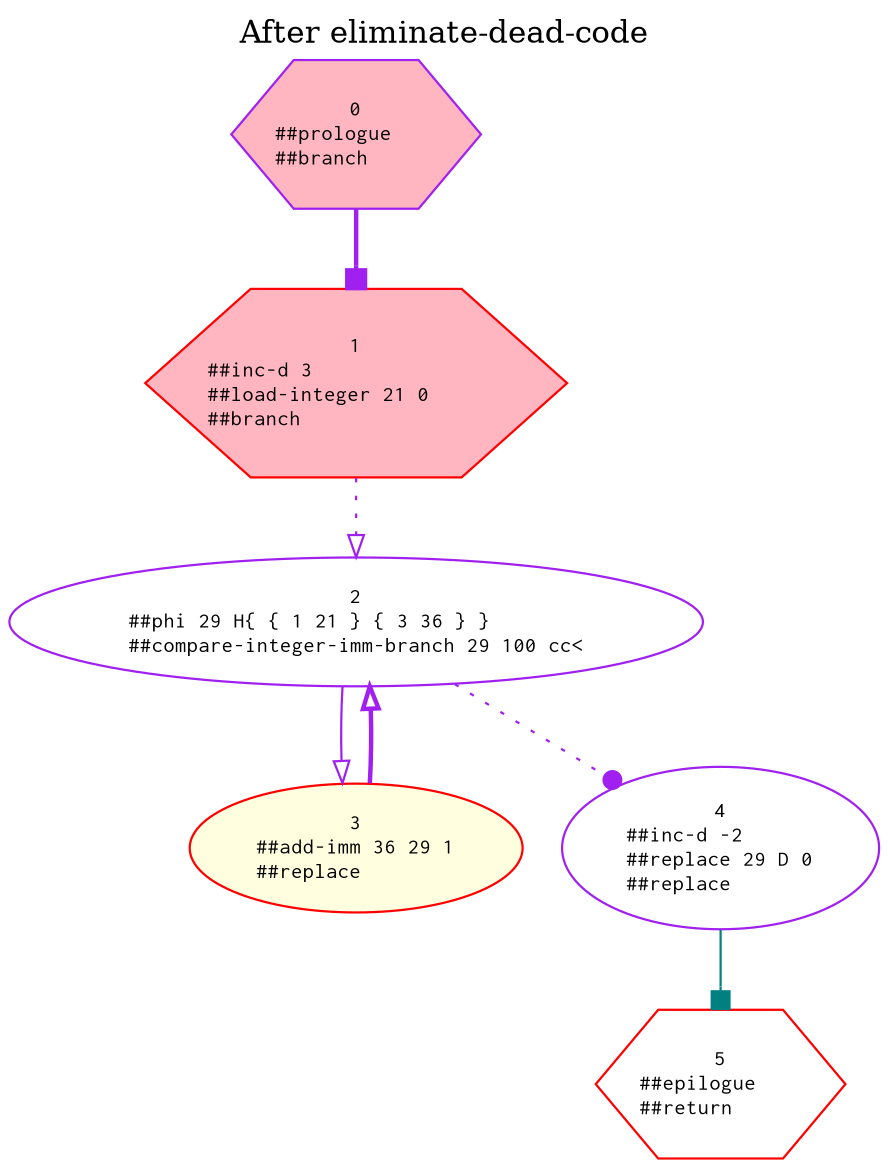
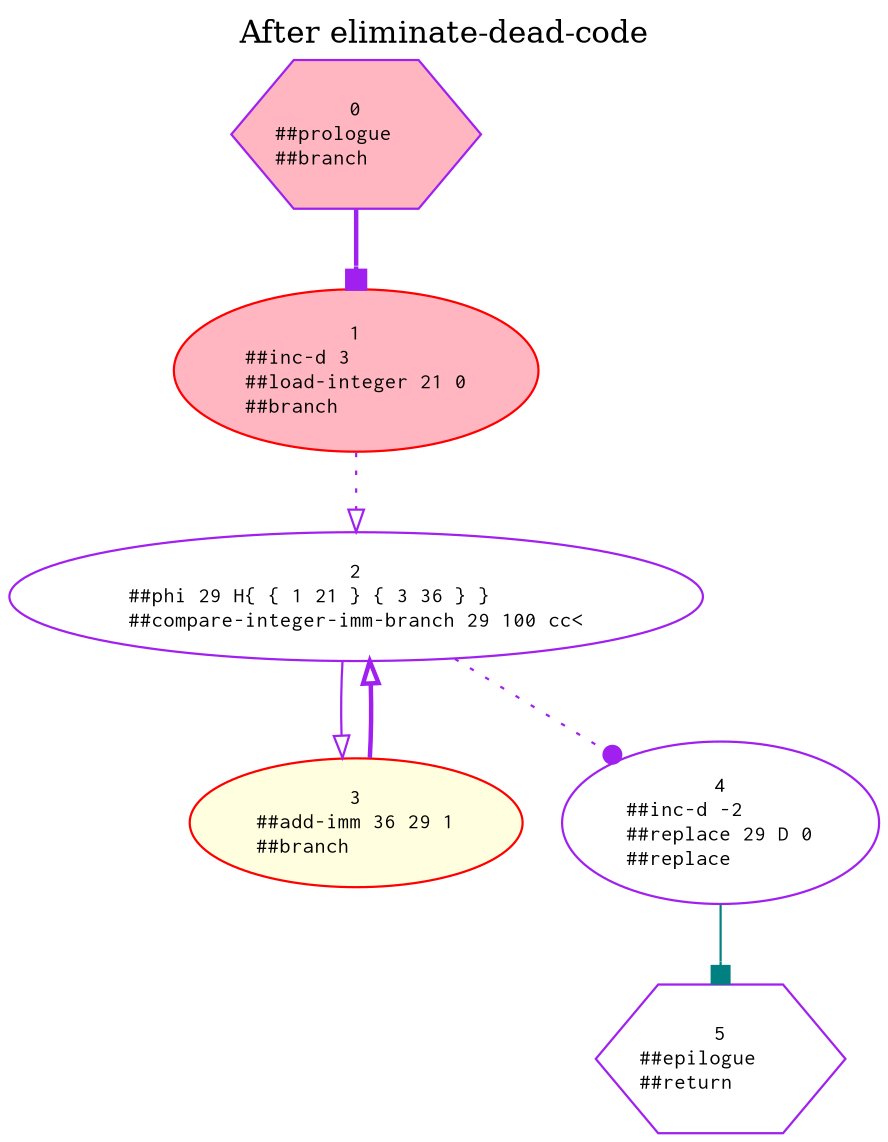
(356, 383) -> (356, 371)
(356, 848) -> (356, 823)
(721, 1084) -> (721, 1059)
